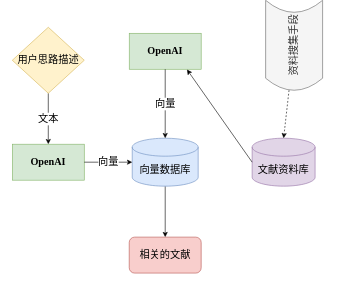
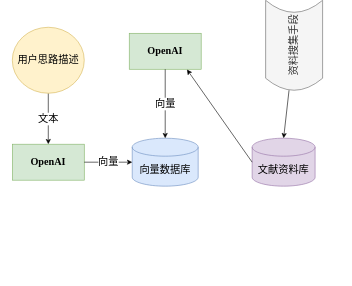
(48, 60) -> (48, 60)
(287, 111) -> (287, 111)
(165, 231) -> none
(165, 255) -> none
